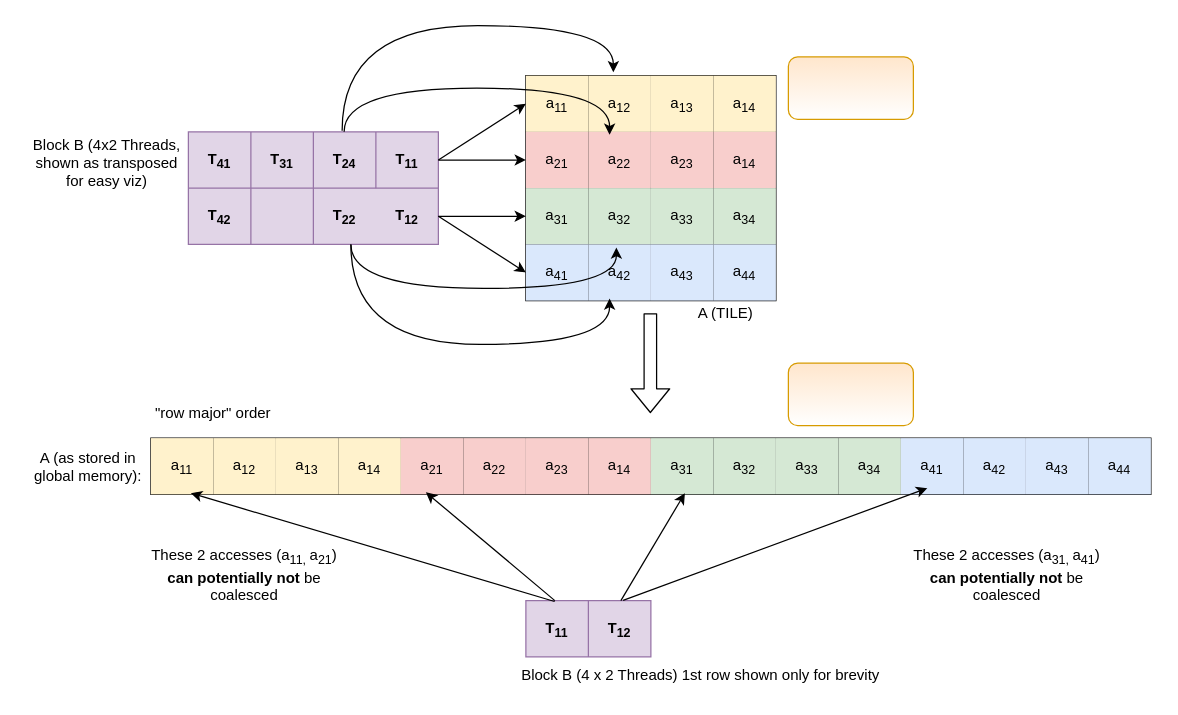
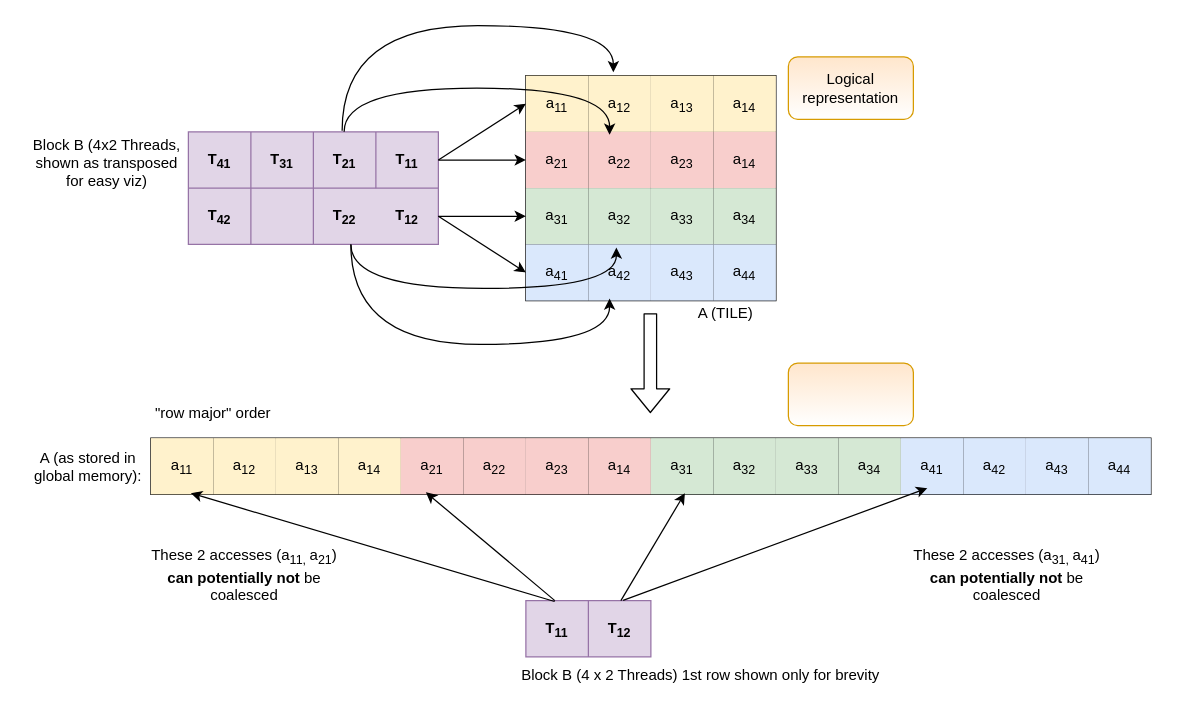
none -> (851, 88)
(344, 161) -> (344, 161)
